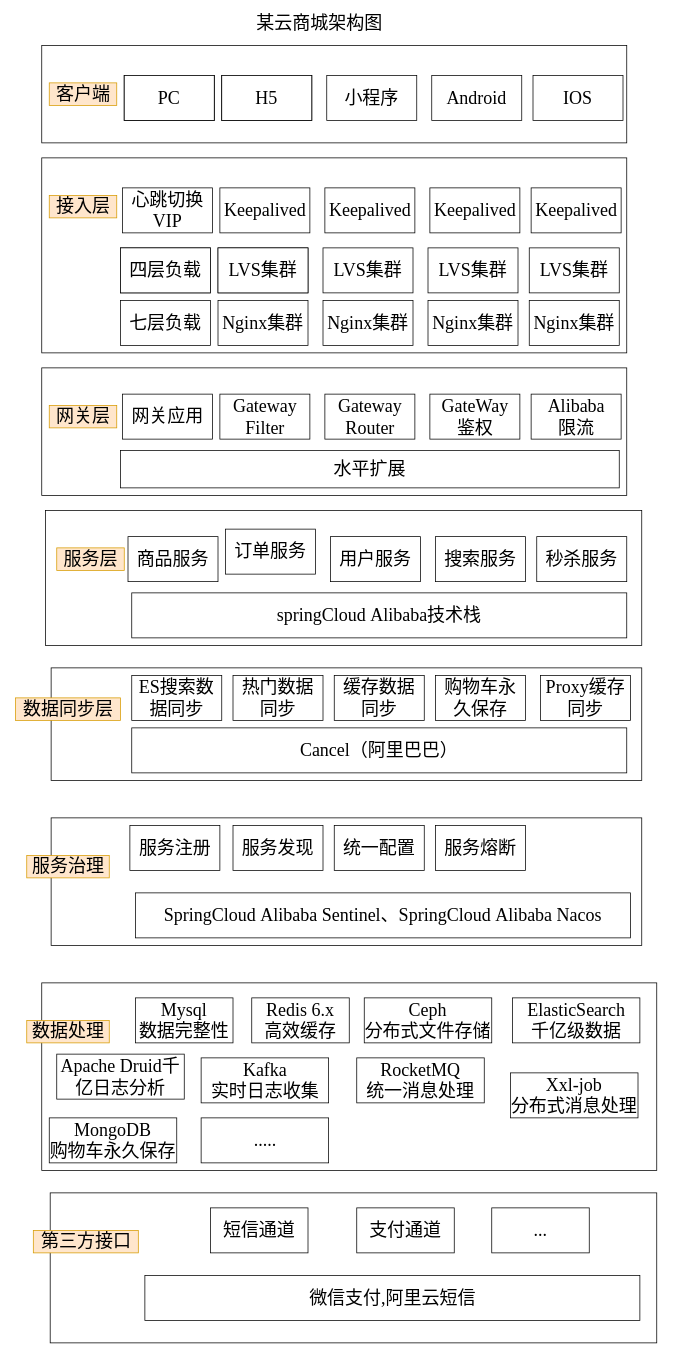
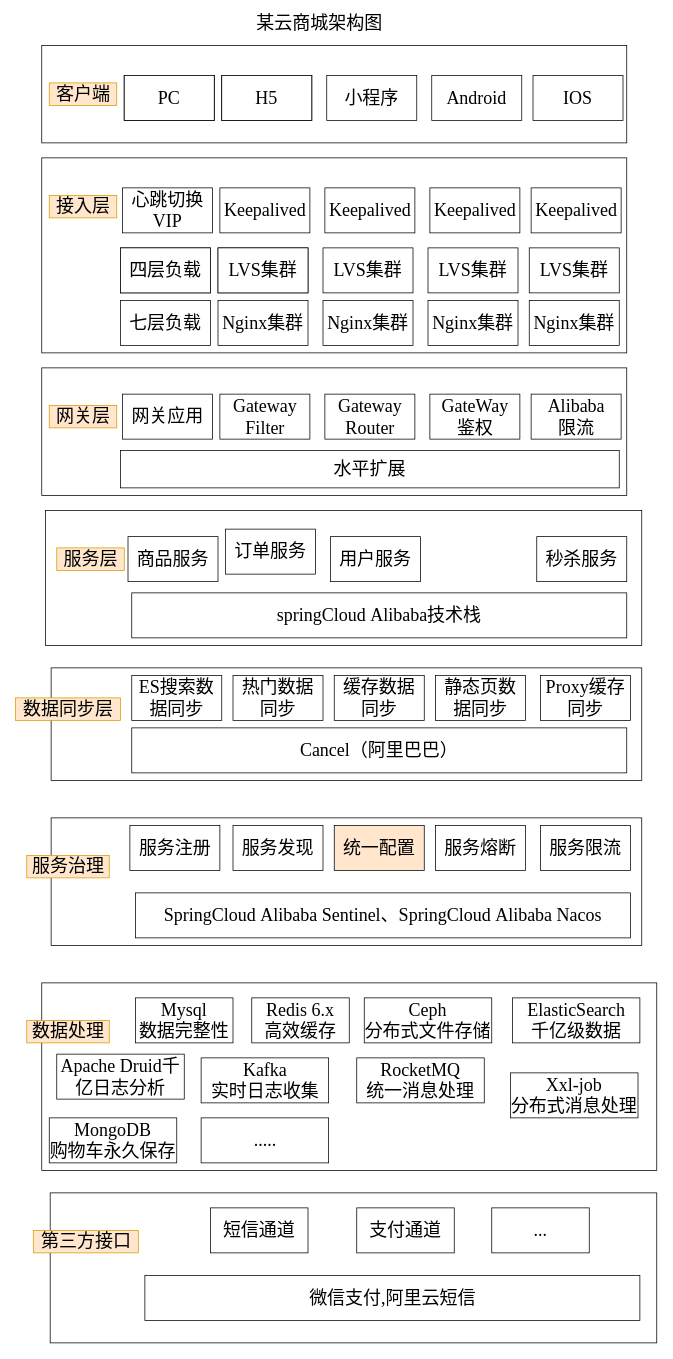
(480, 559) -> none
(480, 698) -> (480, 698)
(379, 848) -> (379, 848)
none -> (585, 848)
